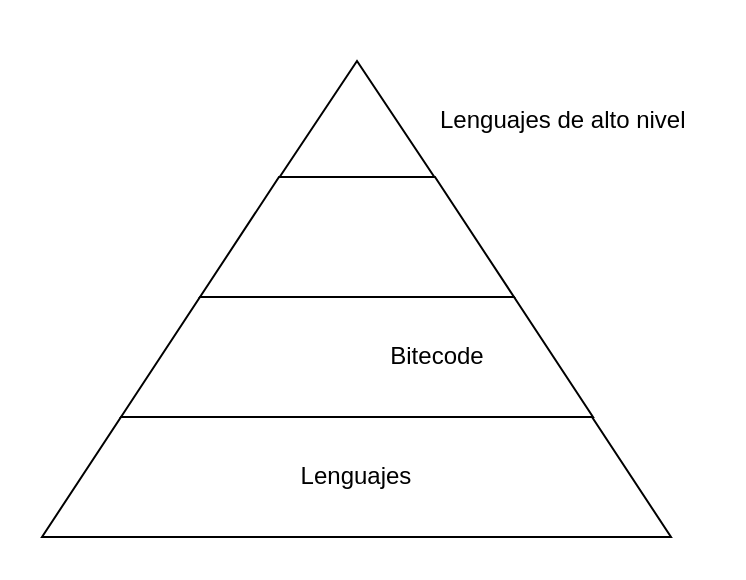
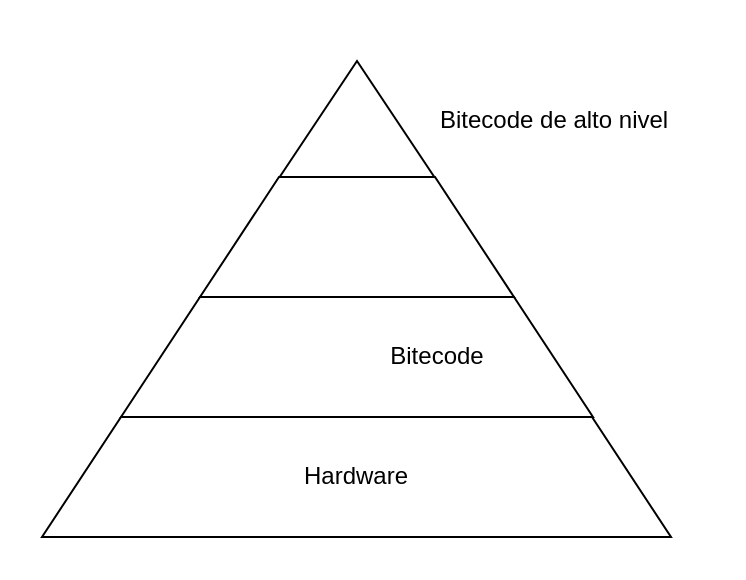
(573, 121) -> (567, 121)
(357, 477) -> (357, 477)
